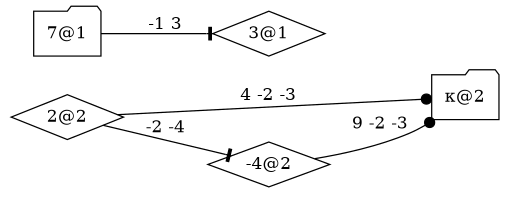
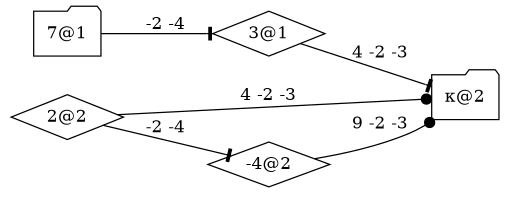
(166, 24) -> (166, 24)
none -> (363, 64)
